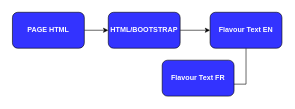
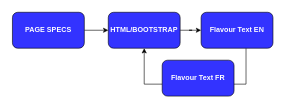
(48, 30) -> (48, 30)
(246, 30) -> (237, 30)
none -> (144, 84)
